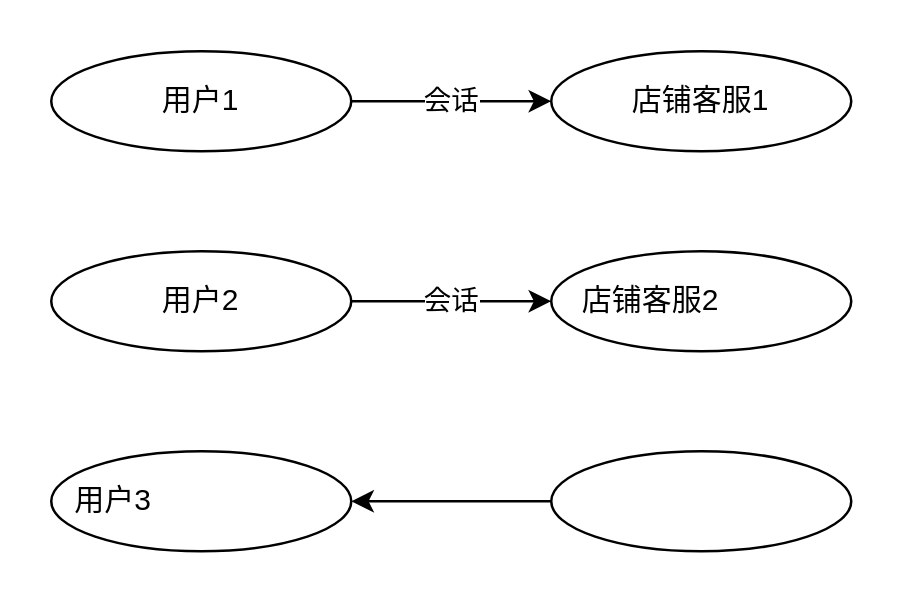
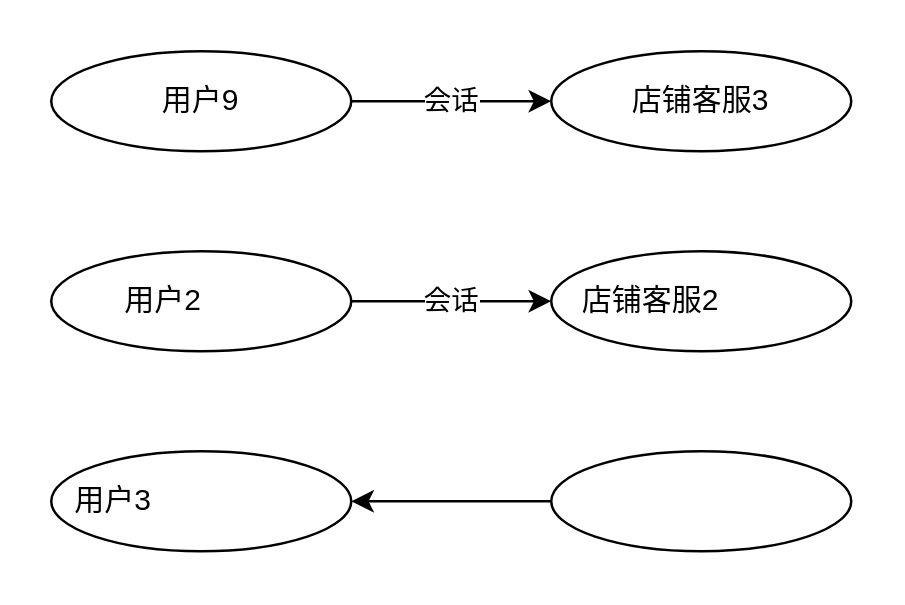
(201, 101) -> (201, 101)
(701, 101) -> (701, 101)
(201, 301) -> (164, 301)
